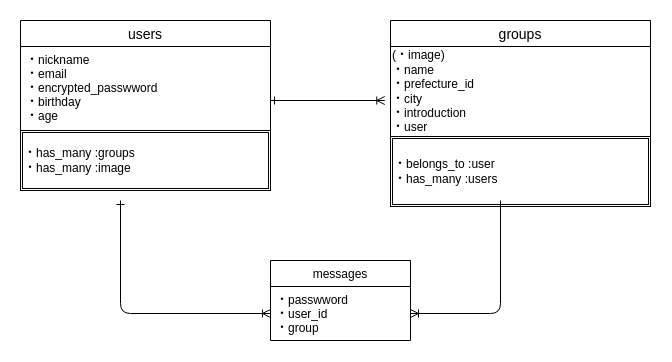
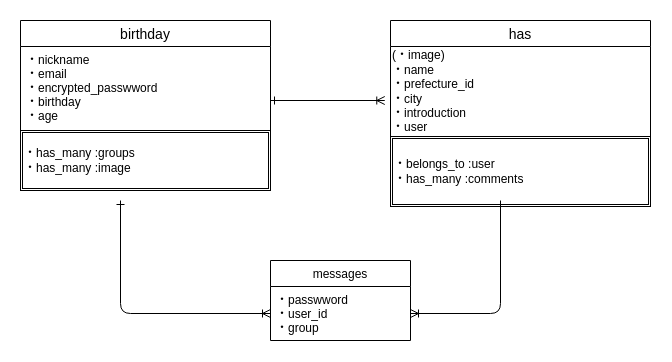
(145, 34) -> (145, 34)
(520, 34) -> (520, 34)
(450, 172) -> (458, 172)
